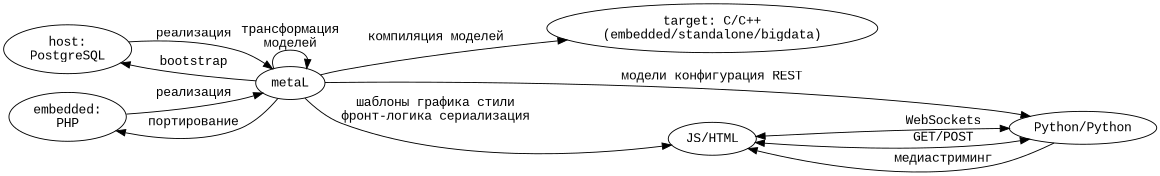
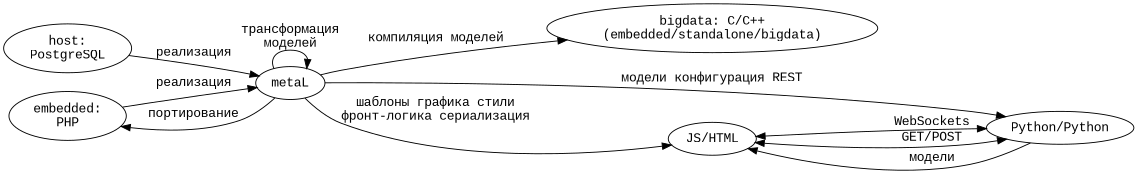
(712, 28) -> (712, 28)
(193, 75) -> none
(943, 158) -> (932, 158)
